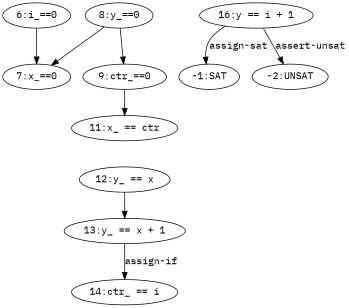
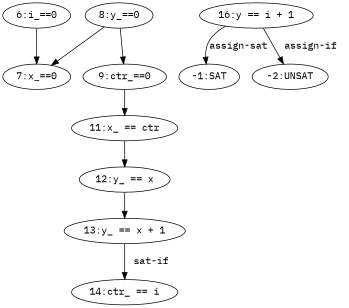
(311, 46) -> (311, 46)
none -> (125, 150)
(151, 262) -> (151, 262)
